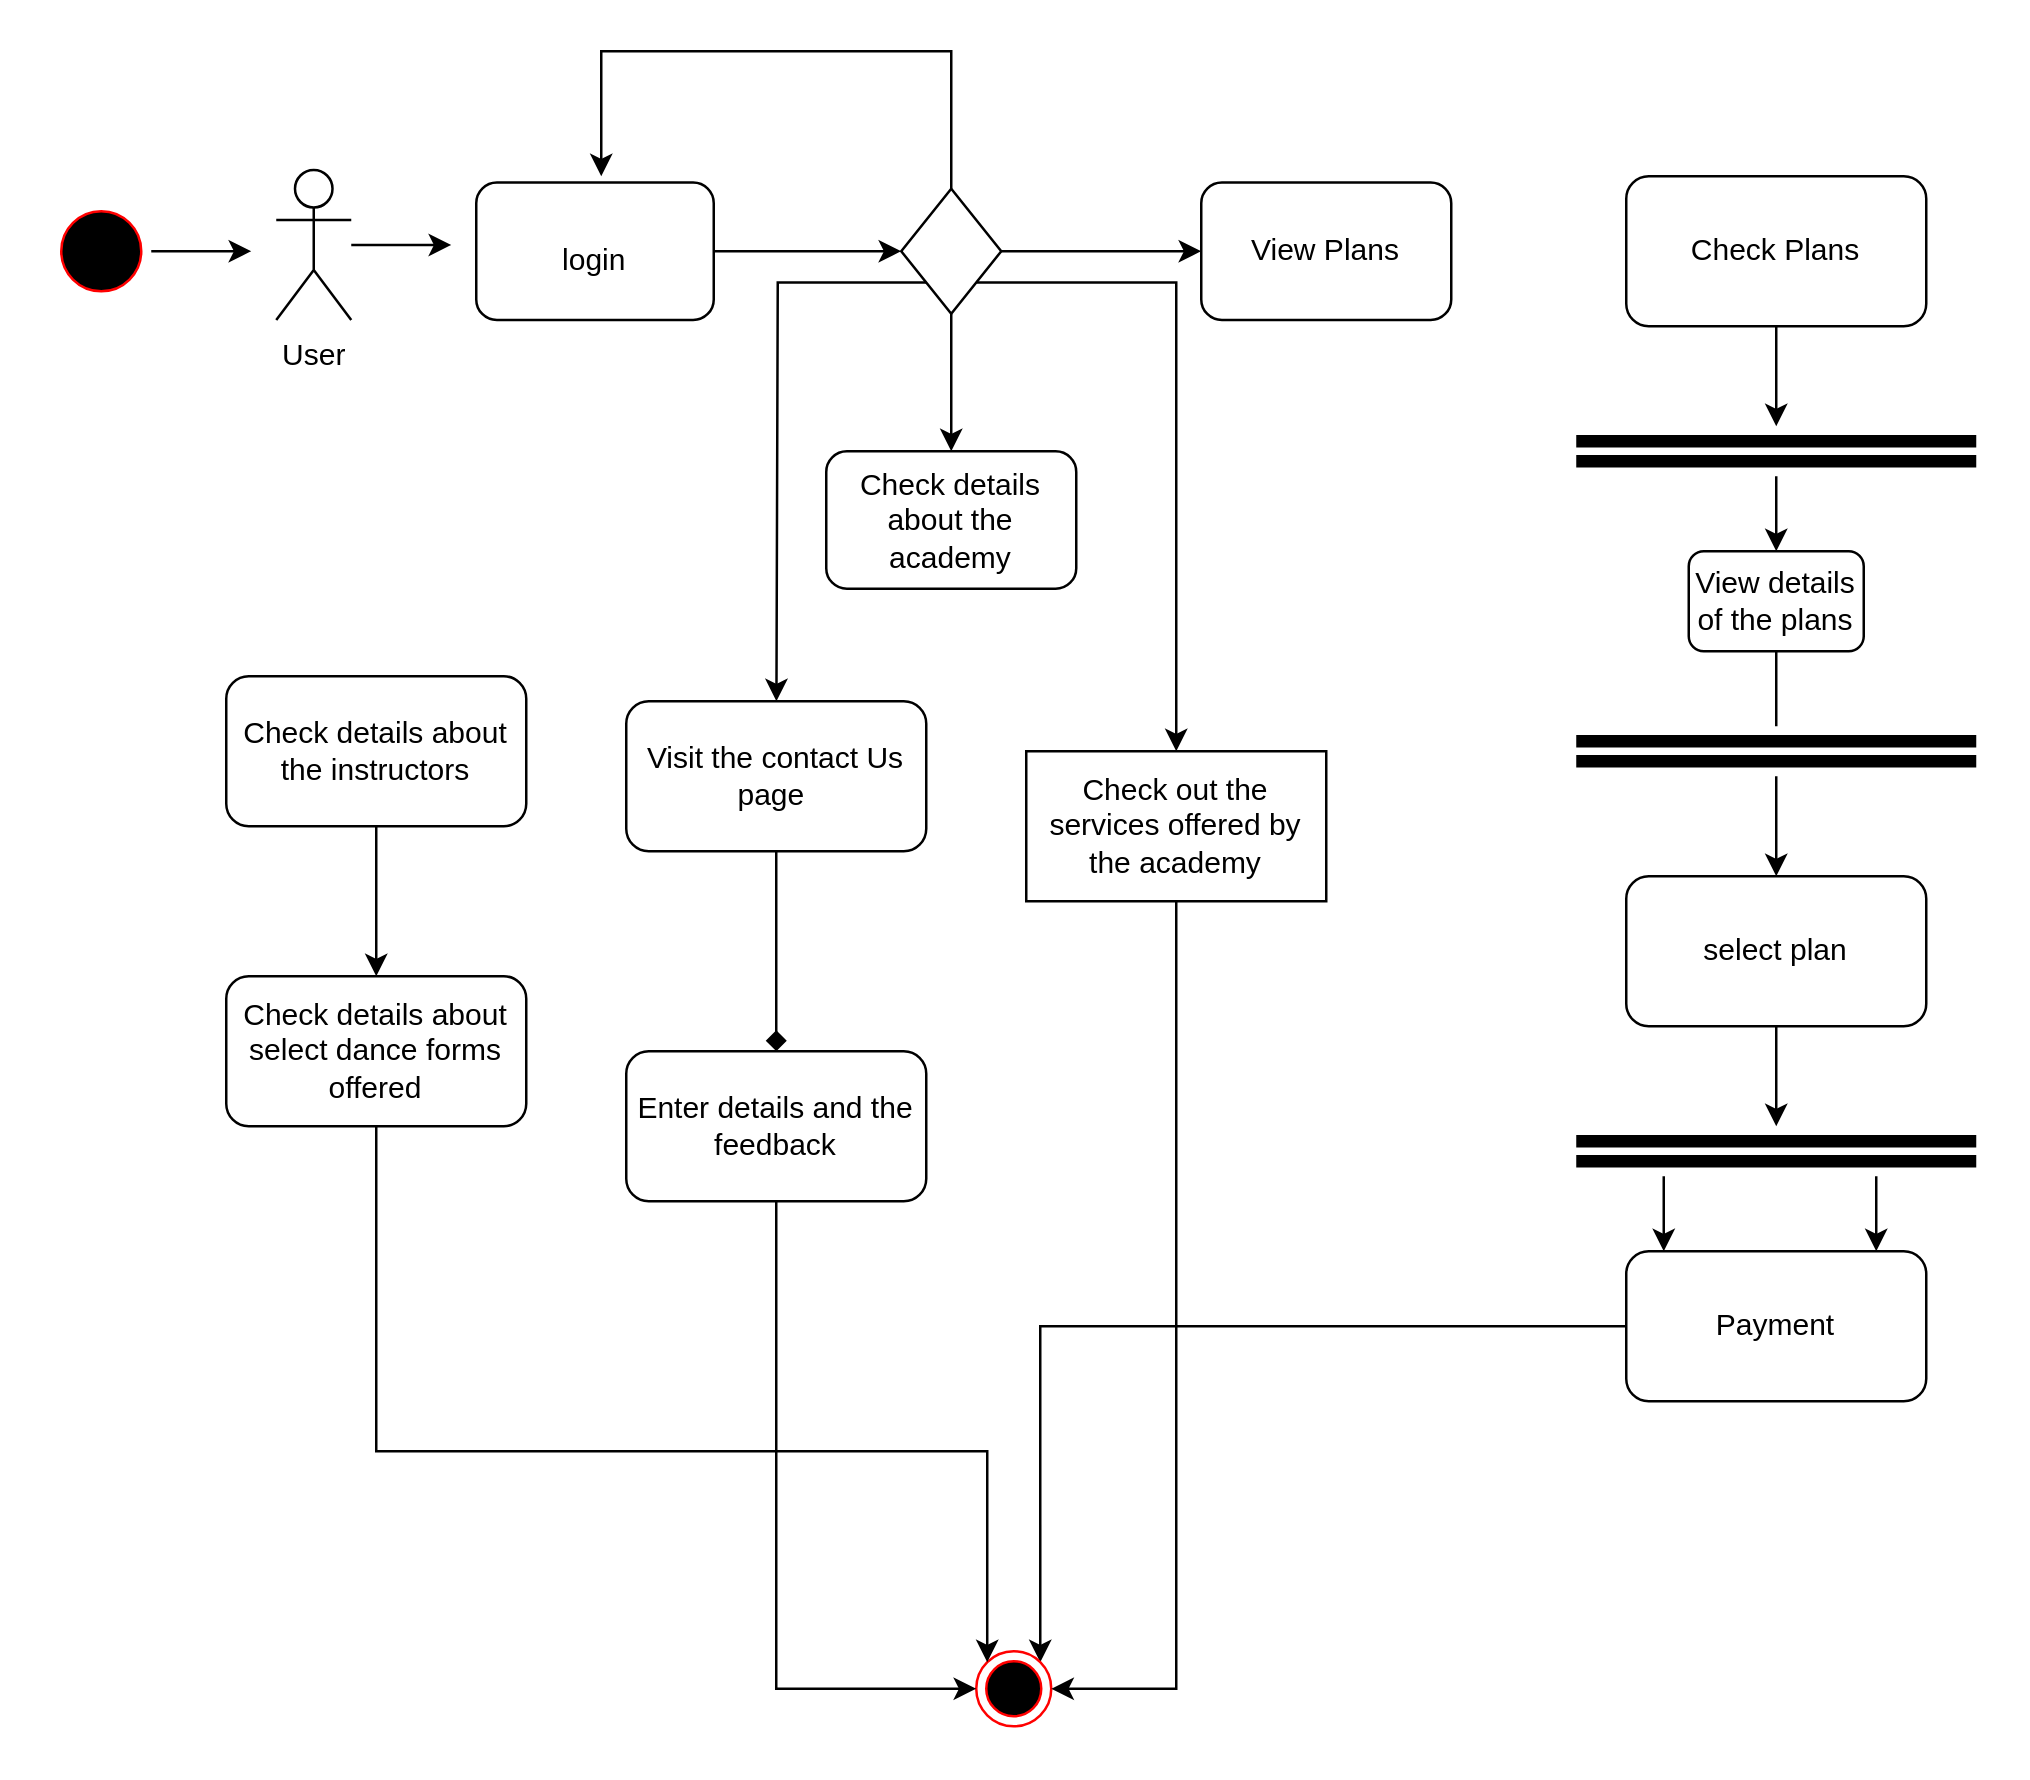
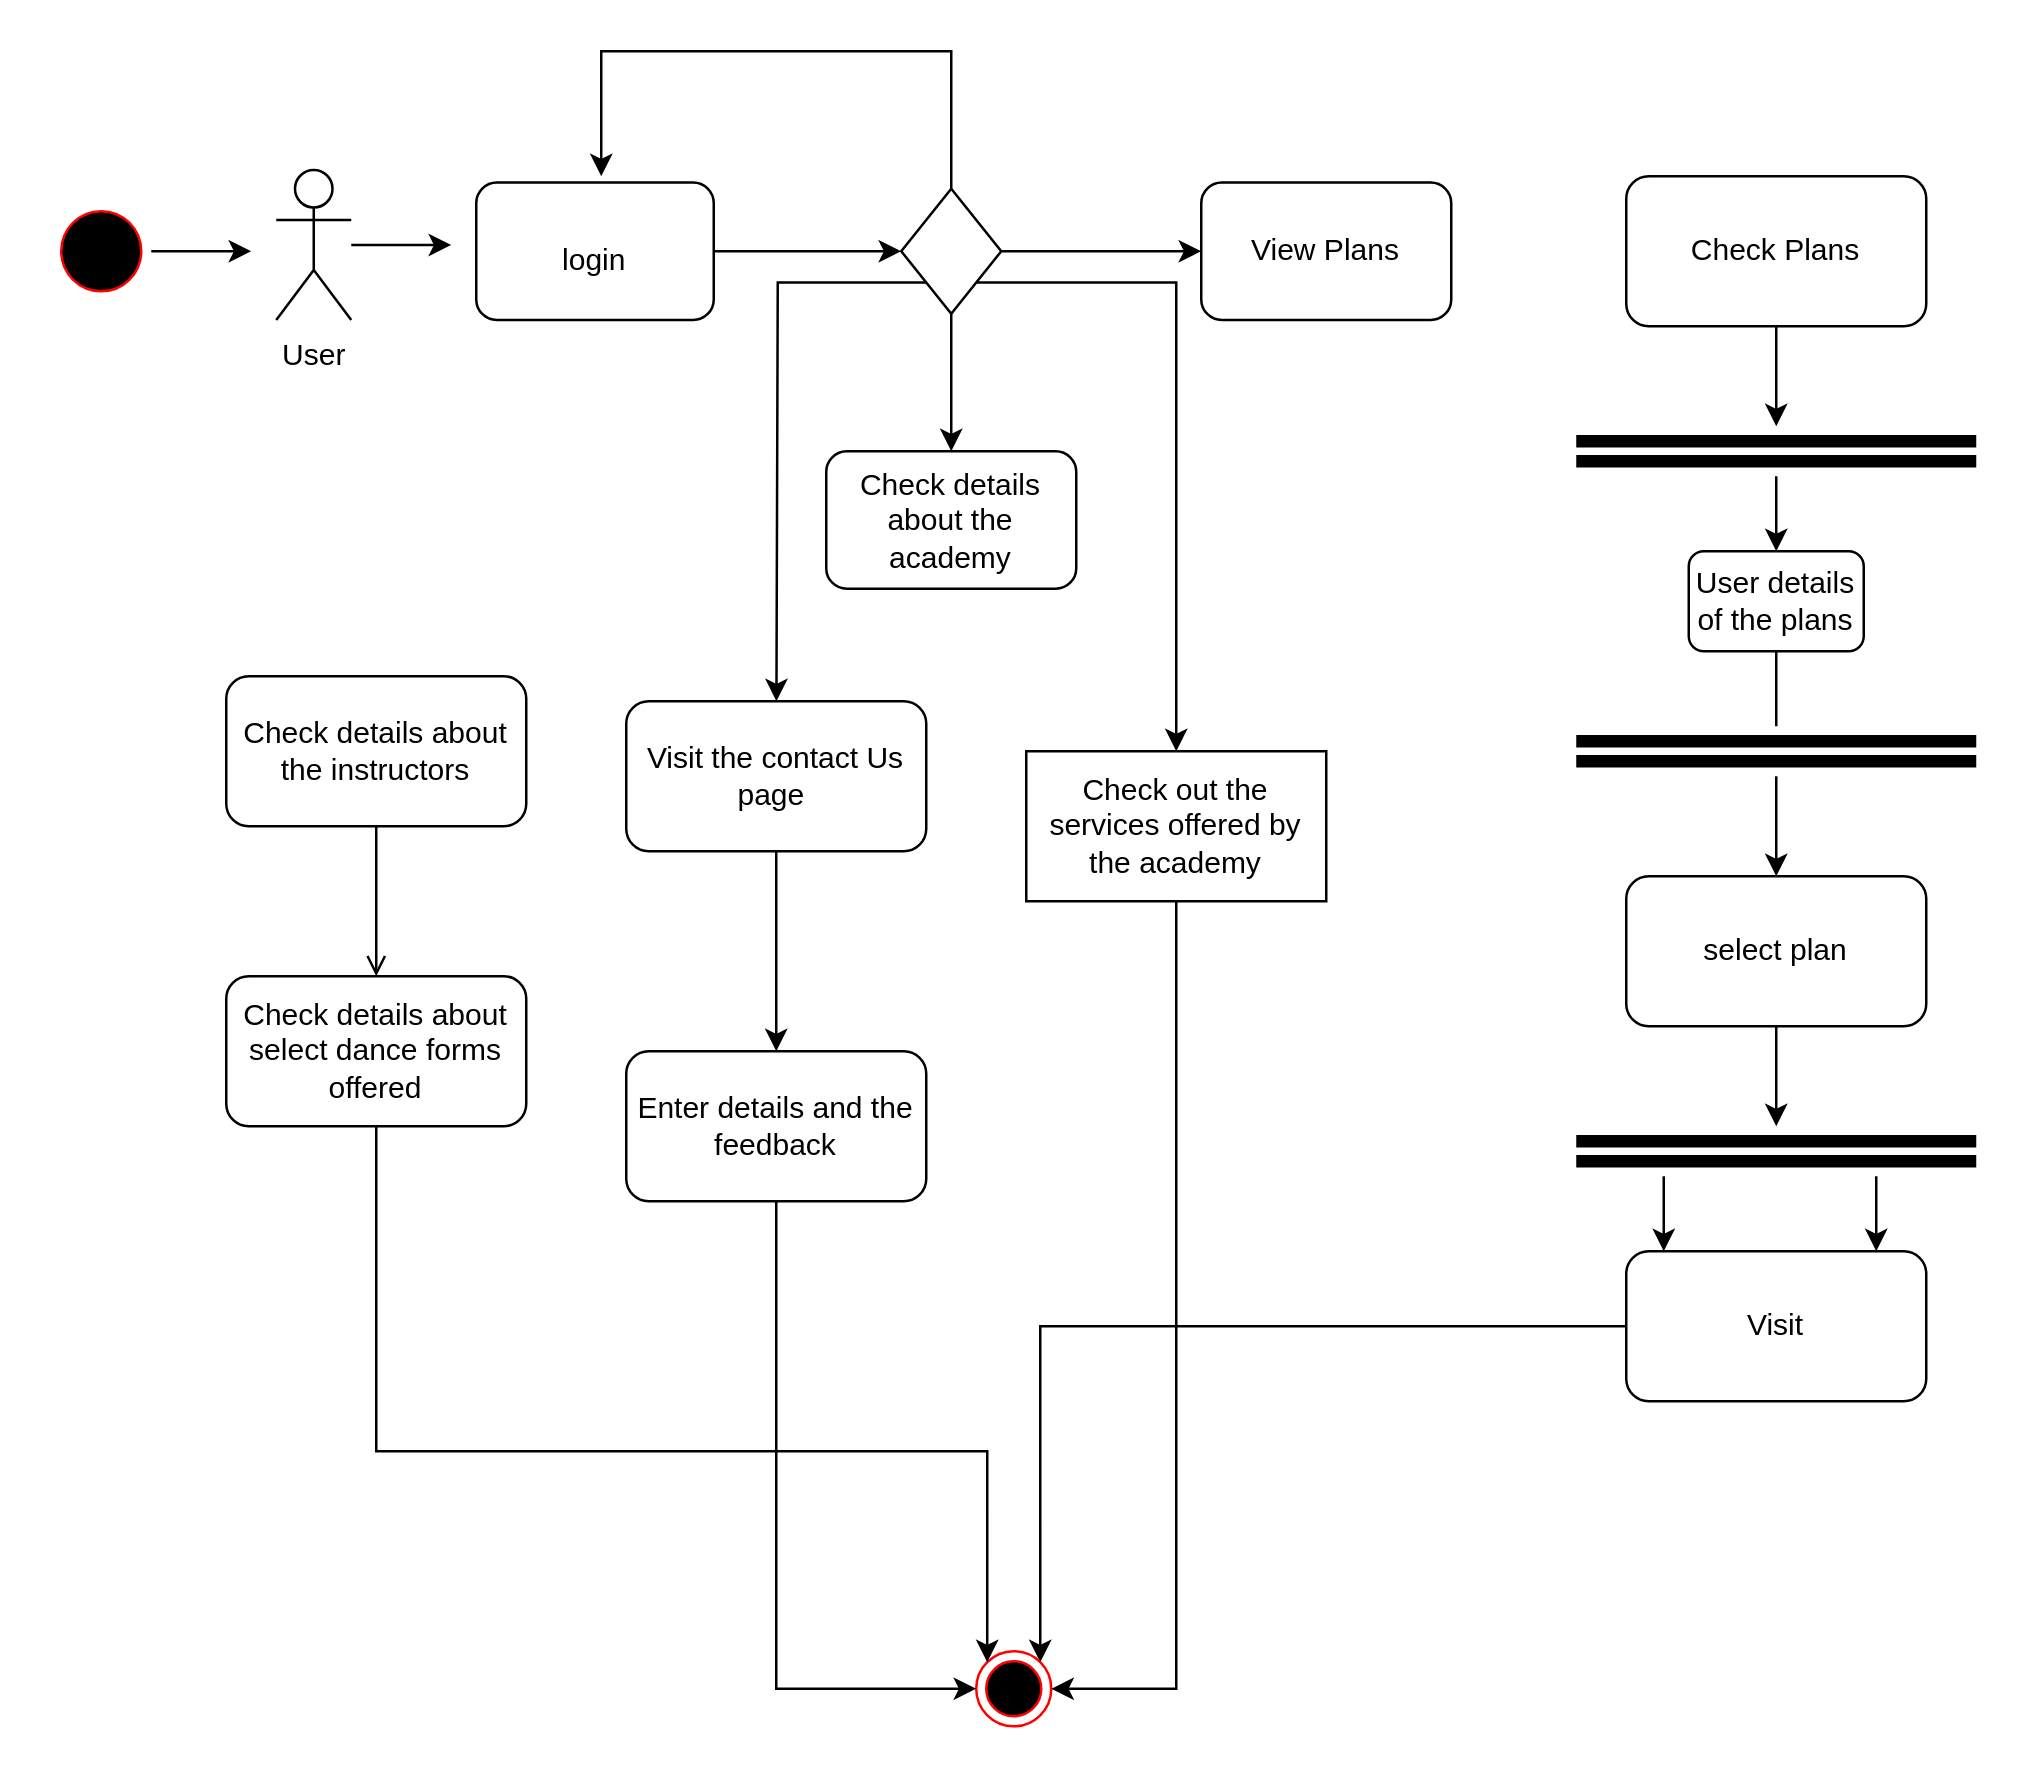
(1776, 601) -> (1776, 601)
(376, 958) -> (376, 962)
(776, 1031) -> (776, 1032)
(1776, 1326) -> (1776, 1326)
